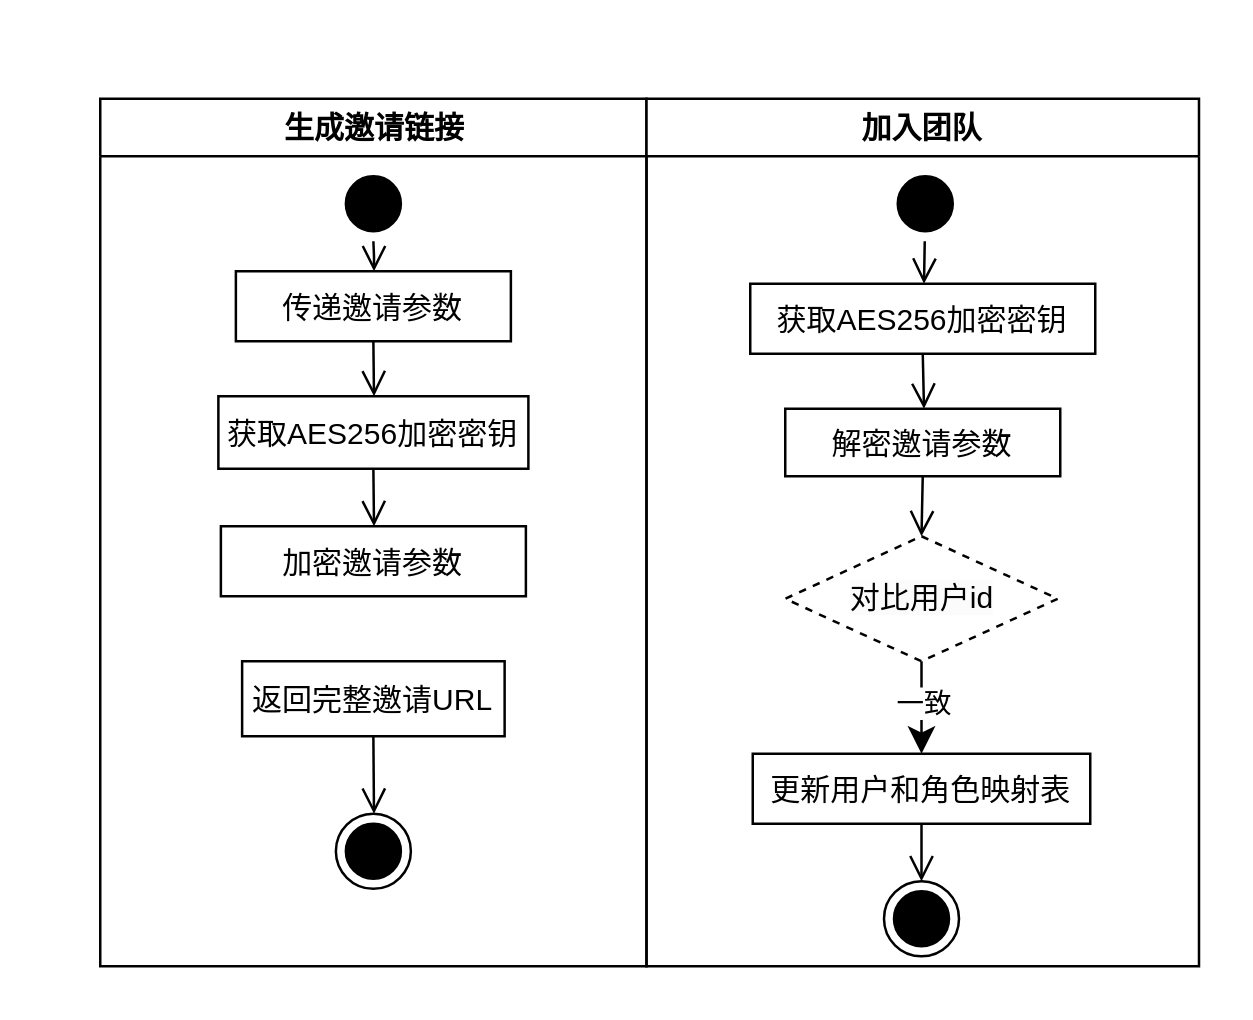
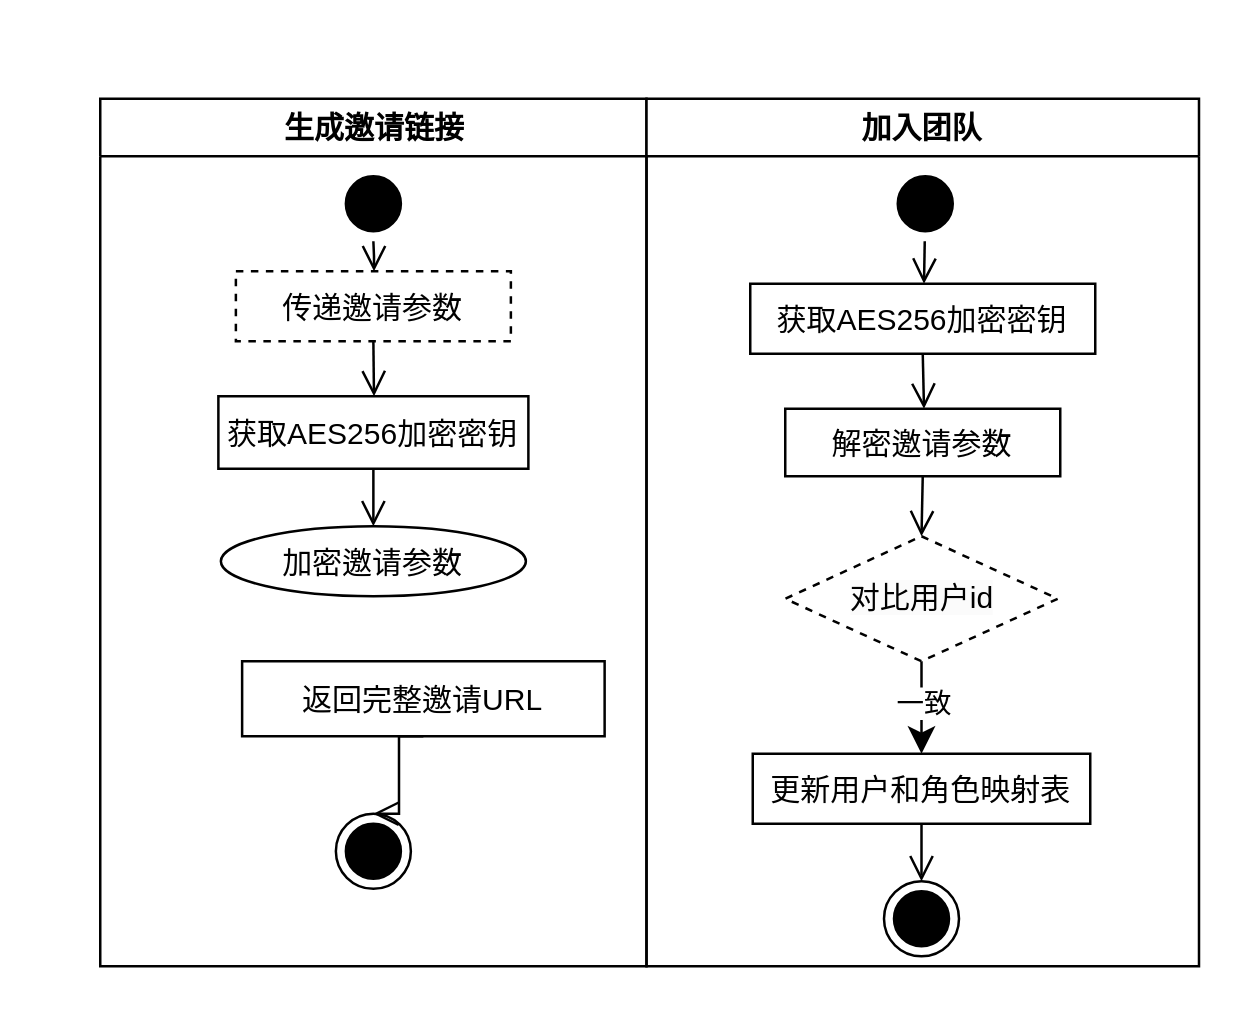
(373, 306) -> (373, 306)
(373, 561) -> (373, 561)
(373, 699) -> (423, 699)
